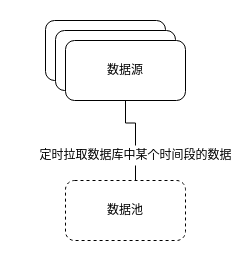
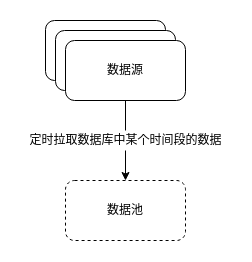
(136, 156) -> (126, 141)
